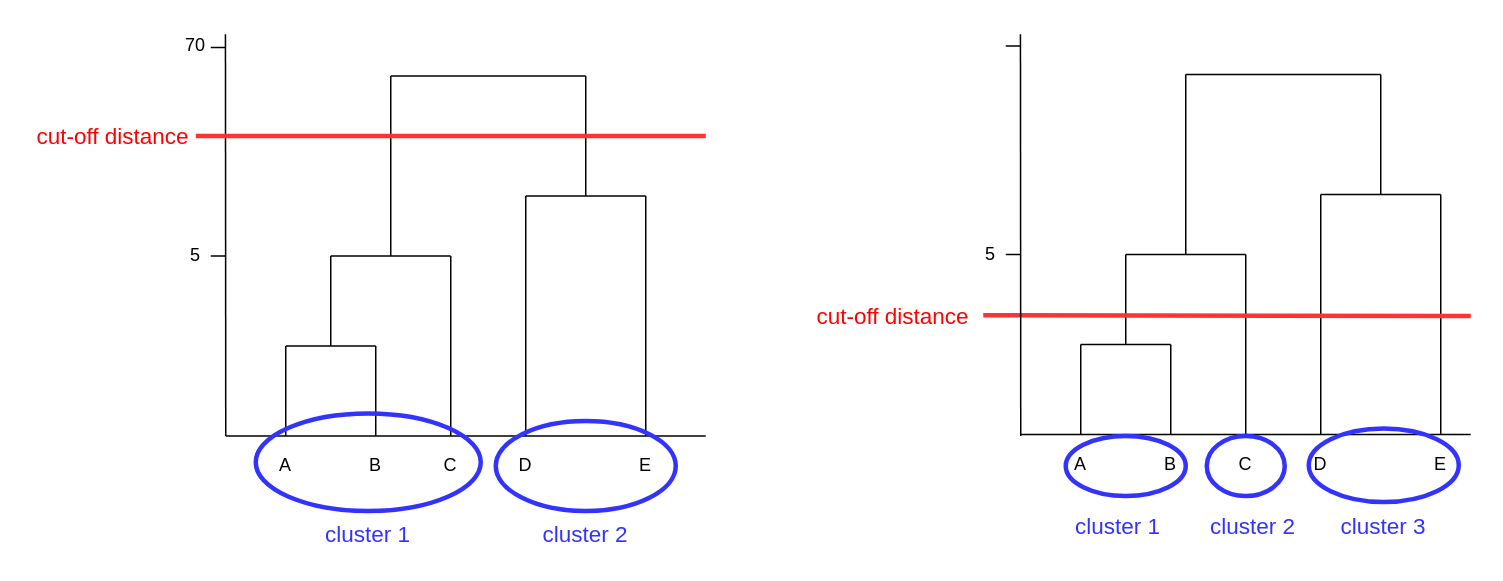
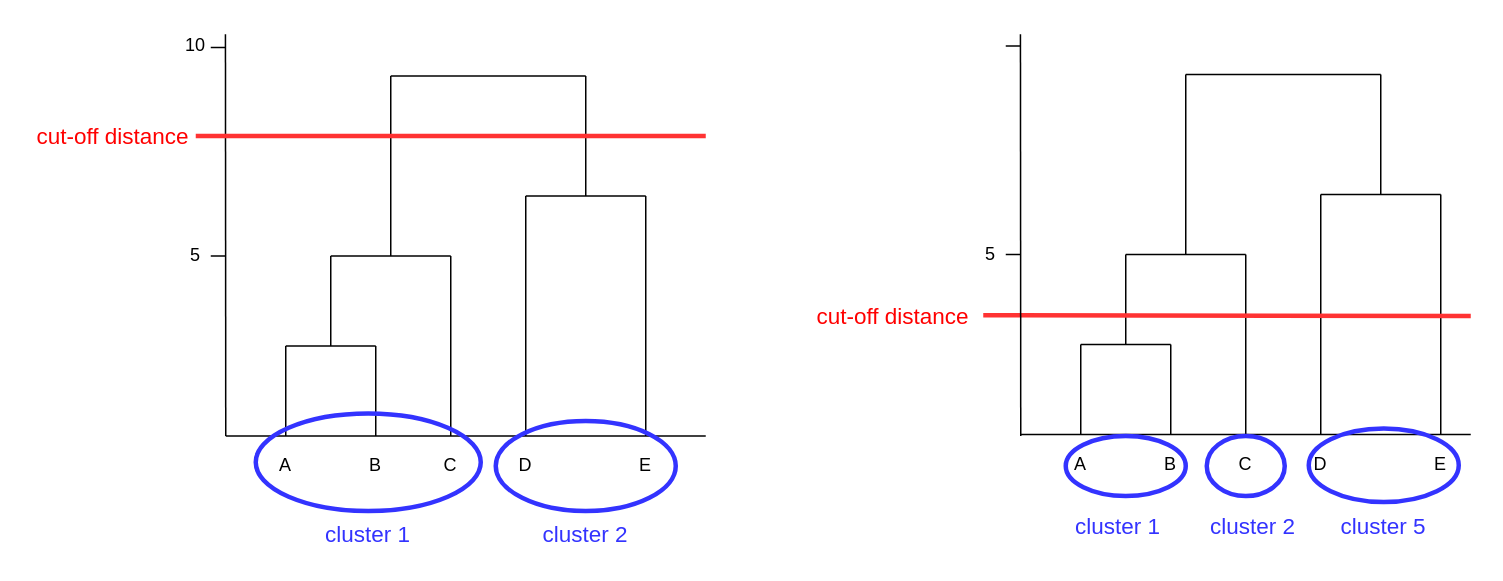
(196, 46) -> (196, 46)
(1384, 526) -> (1384, 526)
